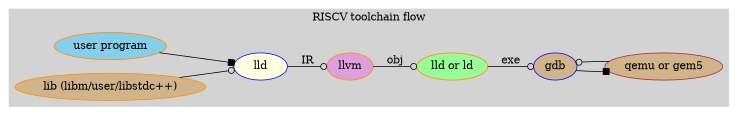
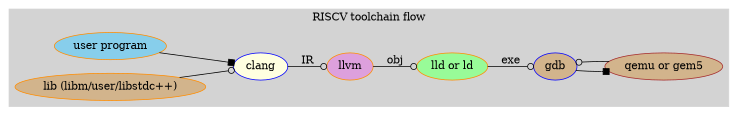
(261, 66) -> (261, 66)
